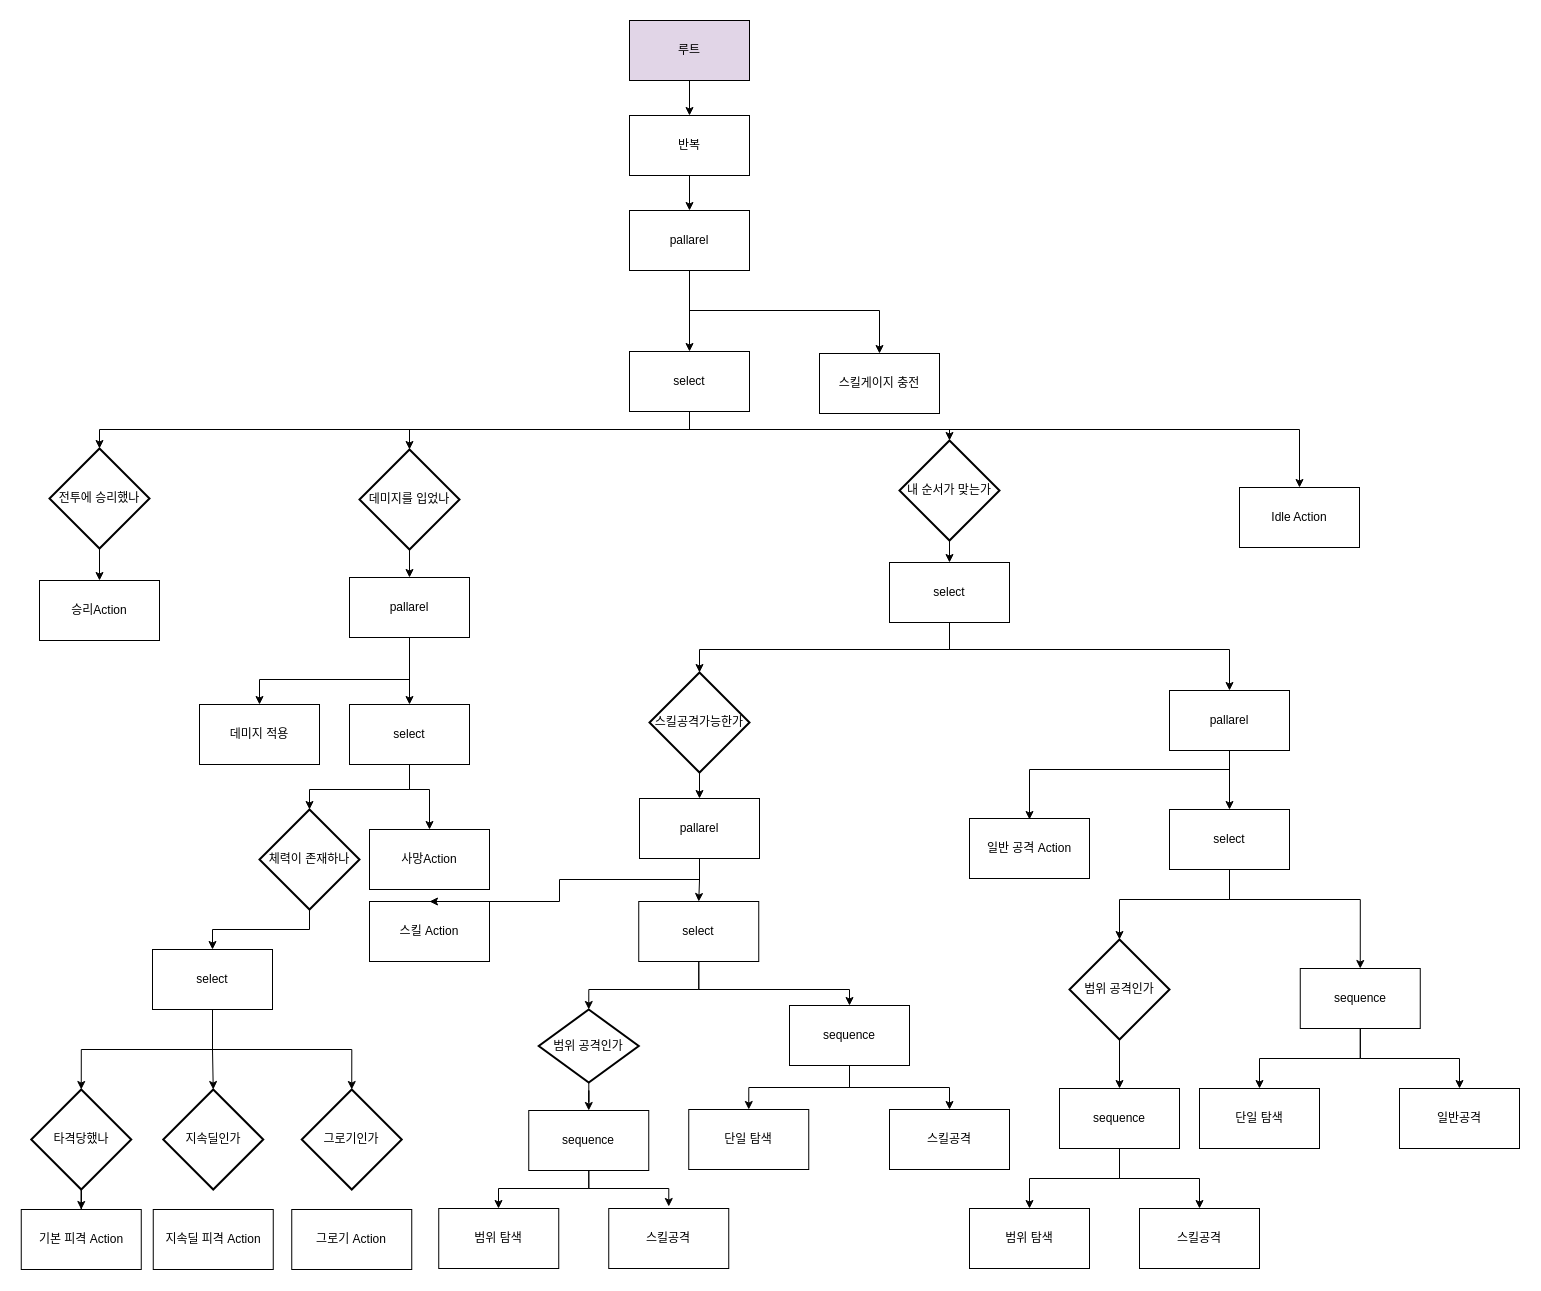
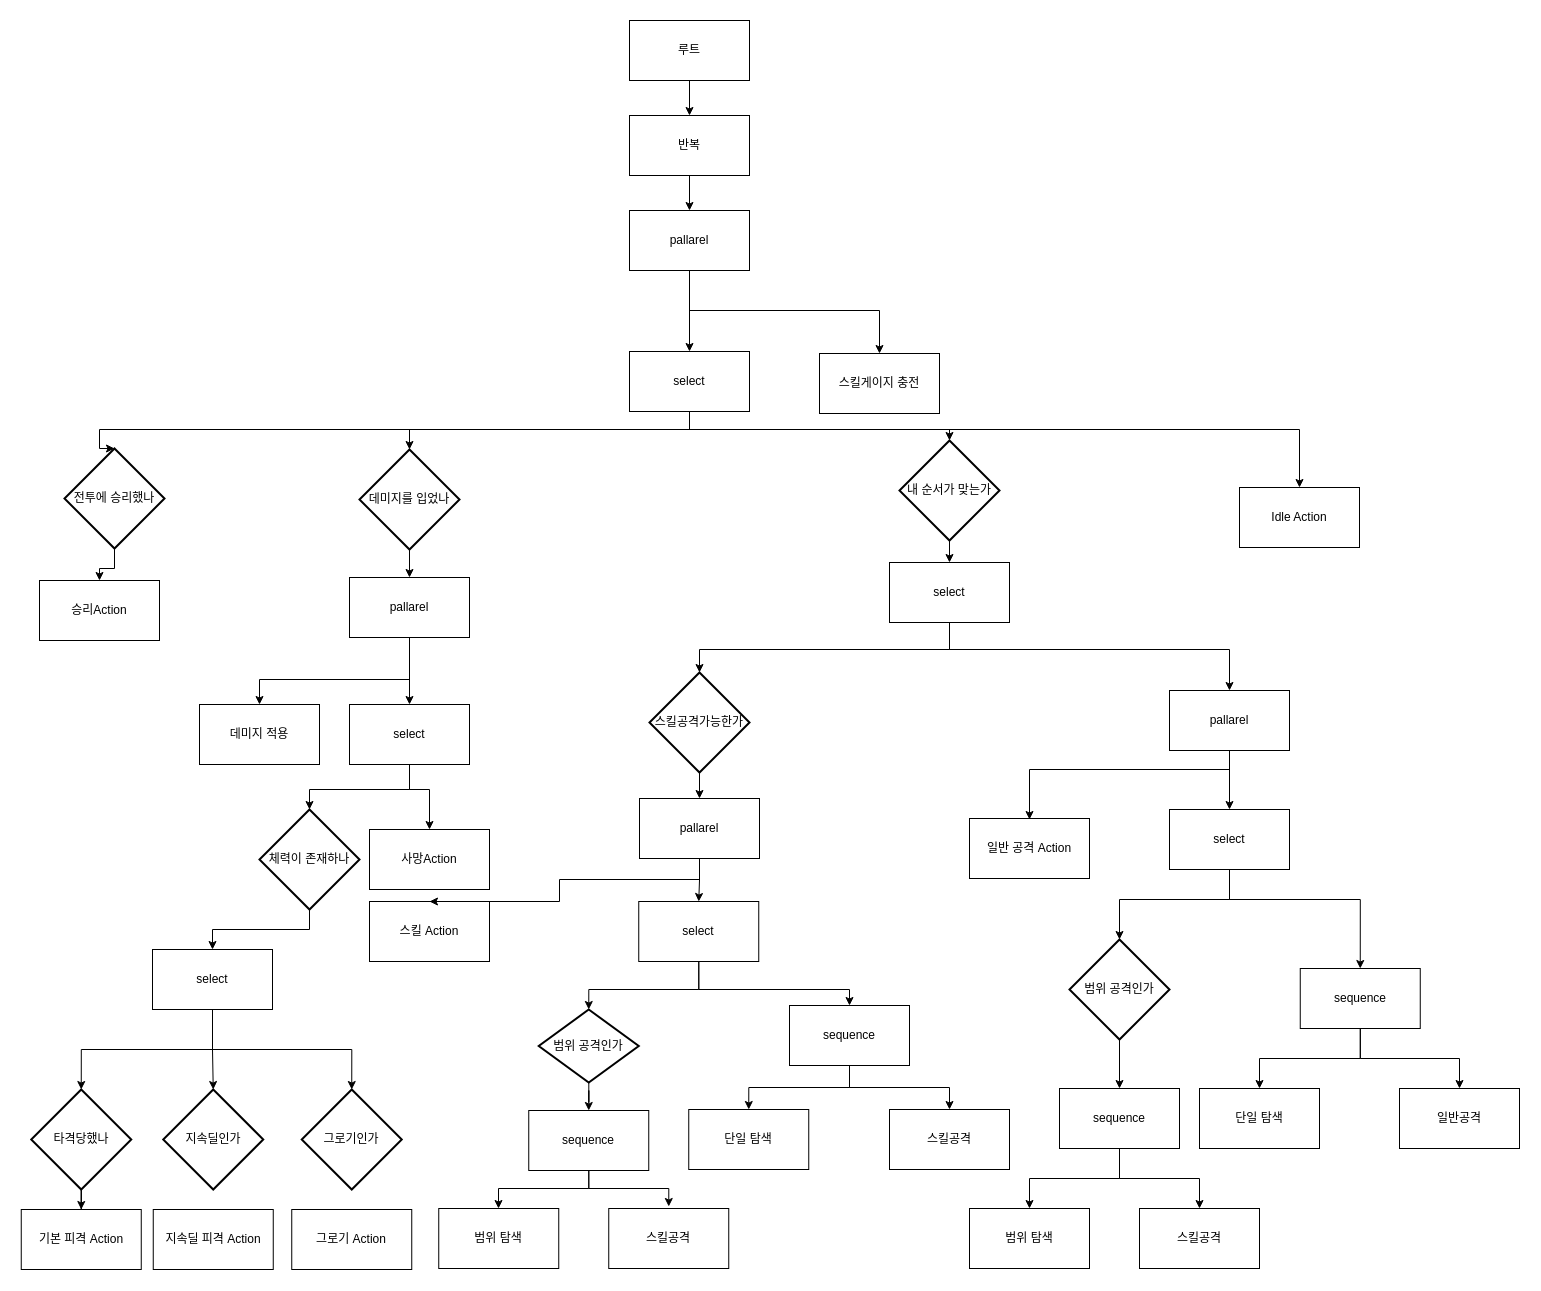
(690, 51) -> (690, 51)
(100, 499) -> (115, 499)
